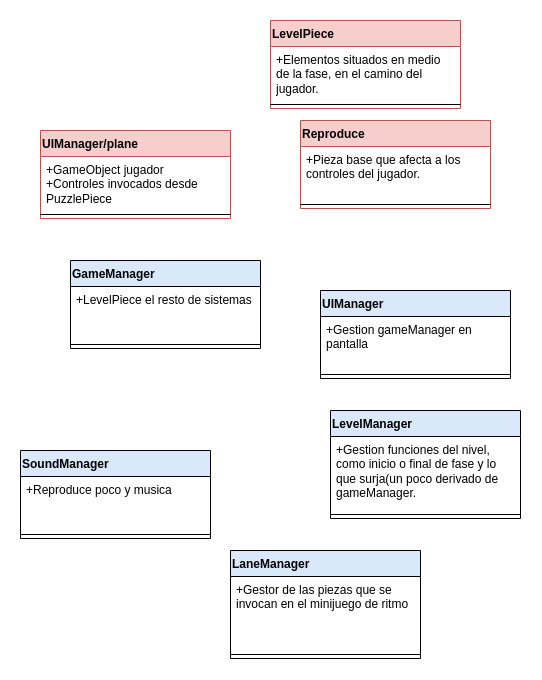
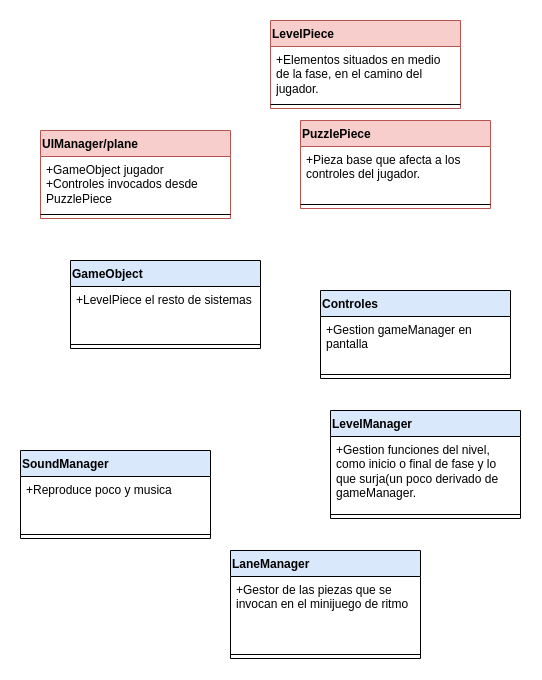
(332, 134) -> (336, 134)
(109, 274) -> (106, 274)
(352, 304) -> (351, 304)
